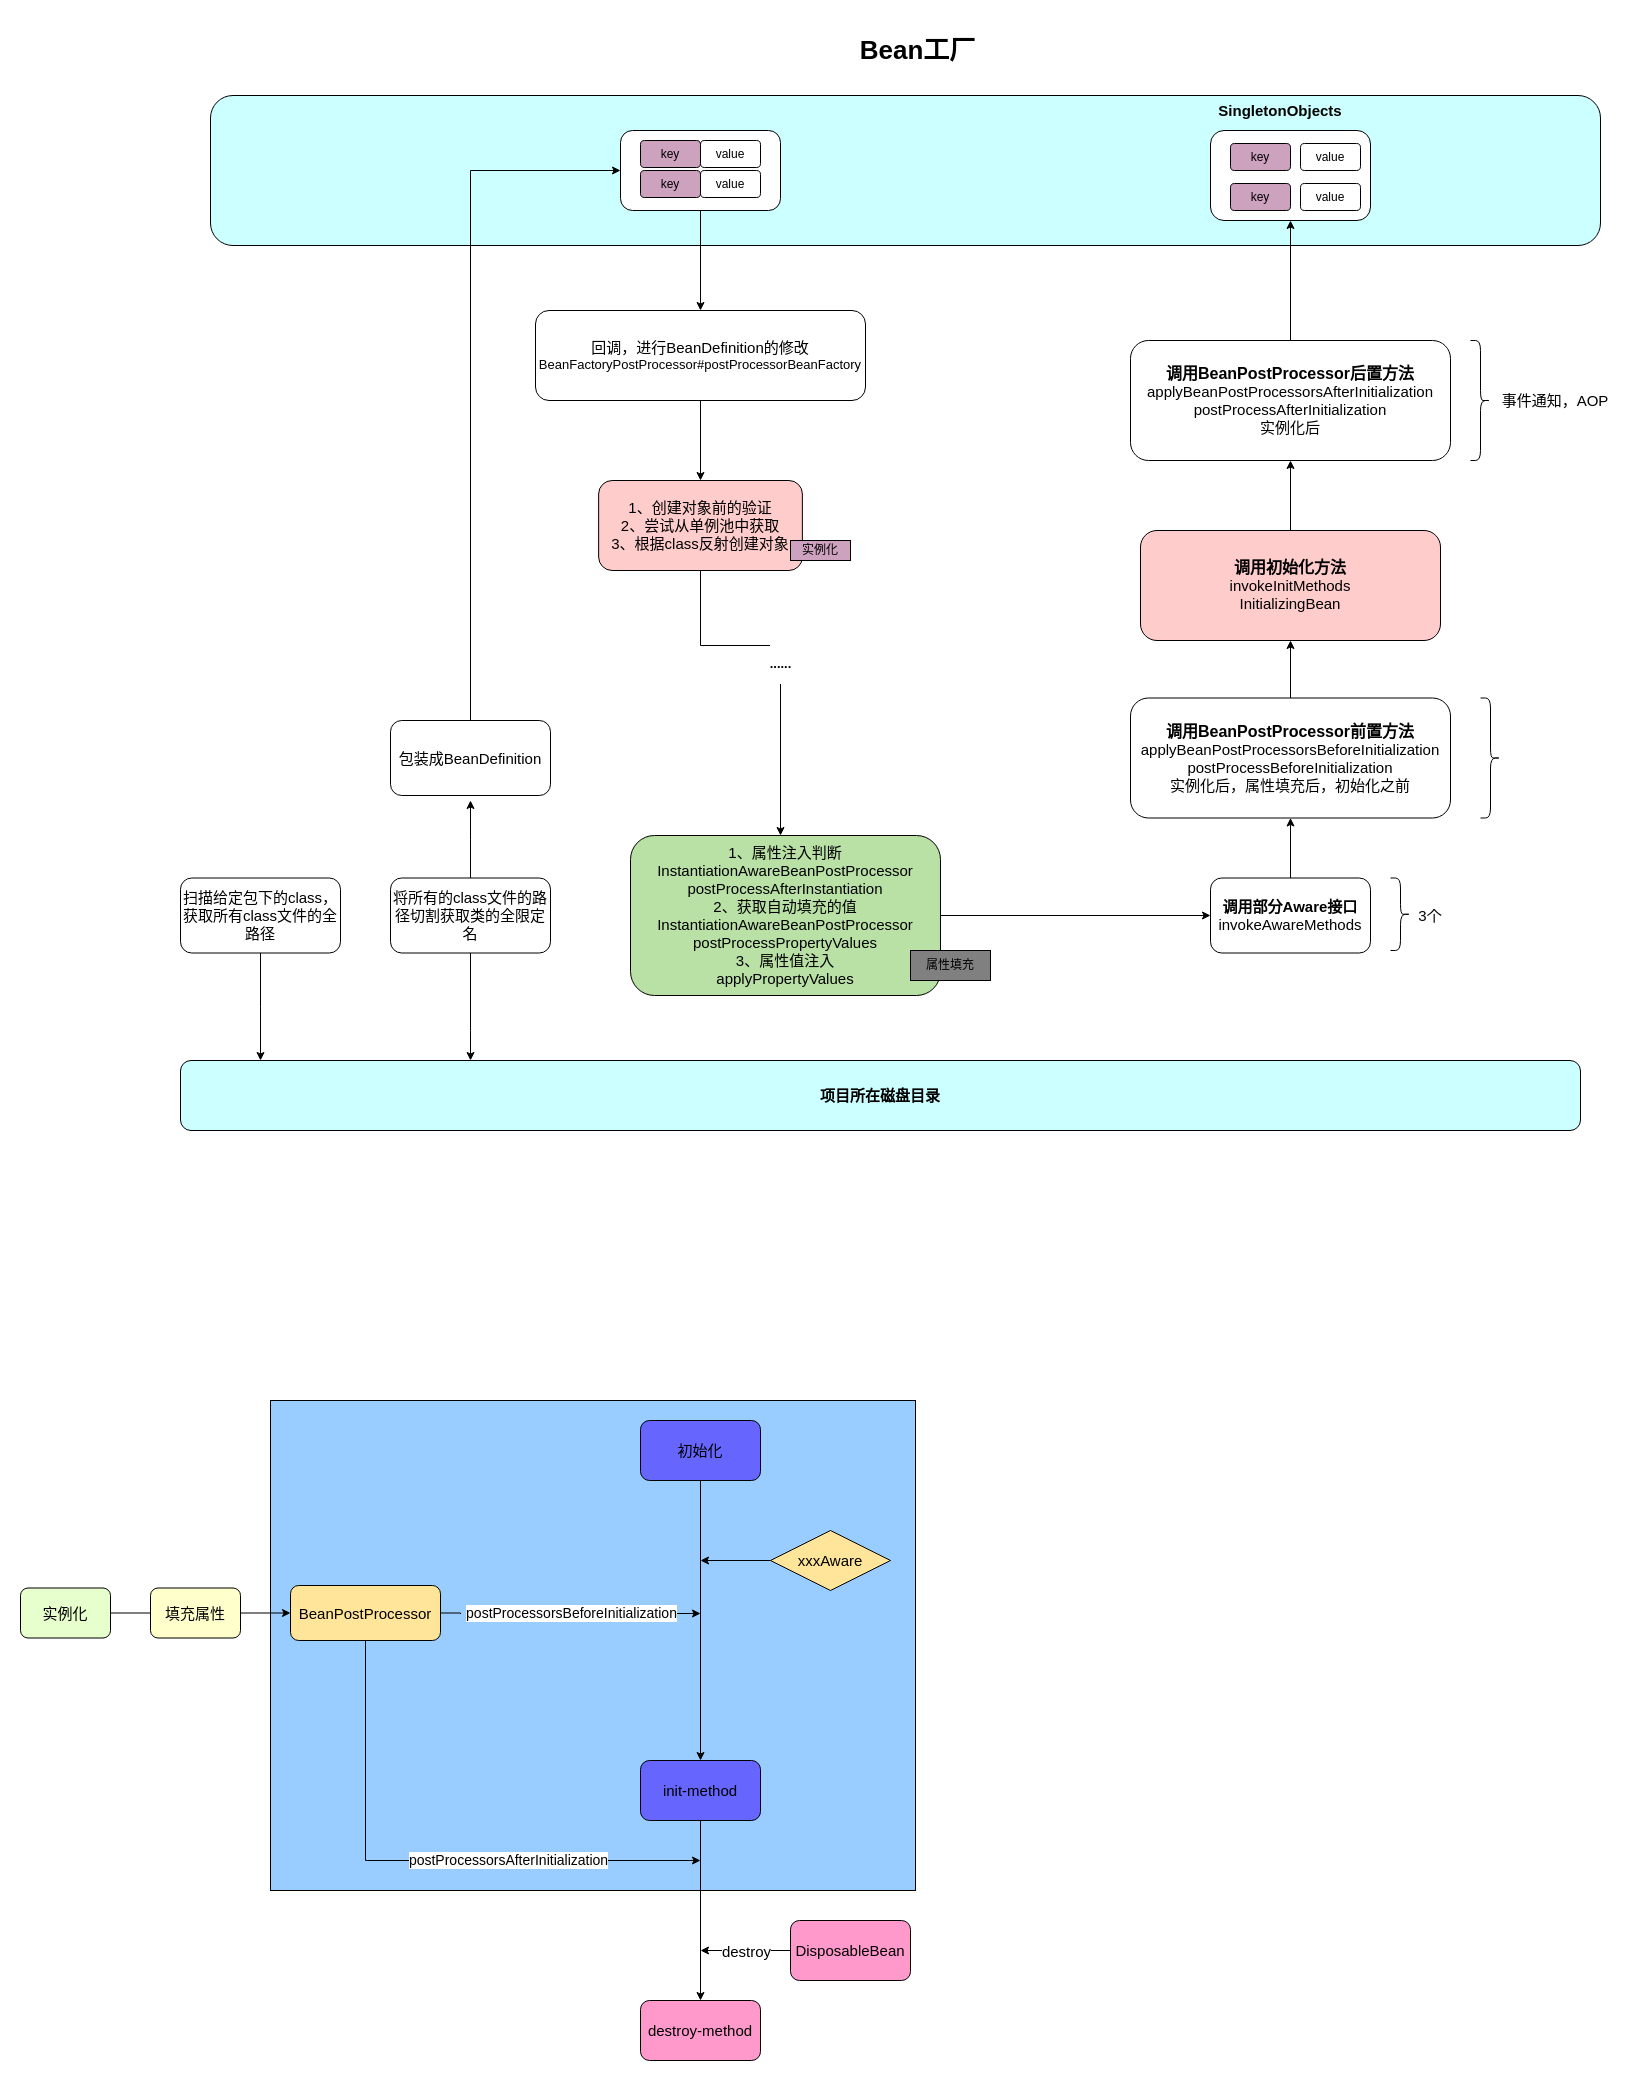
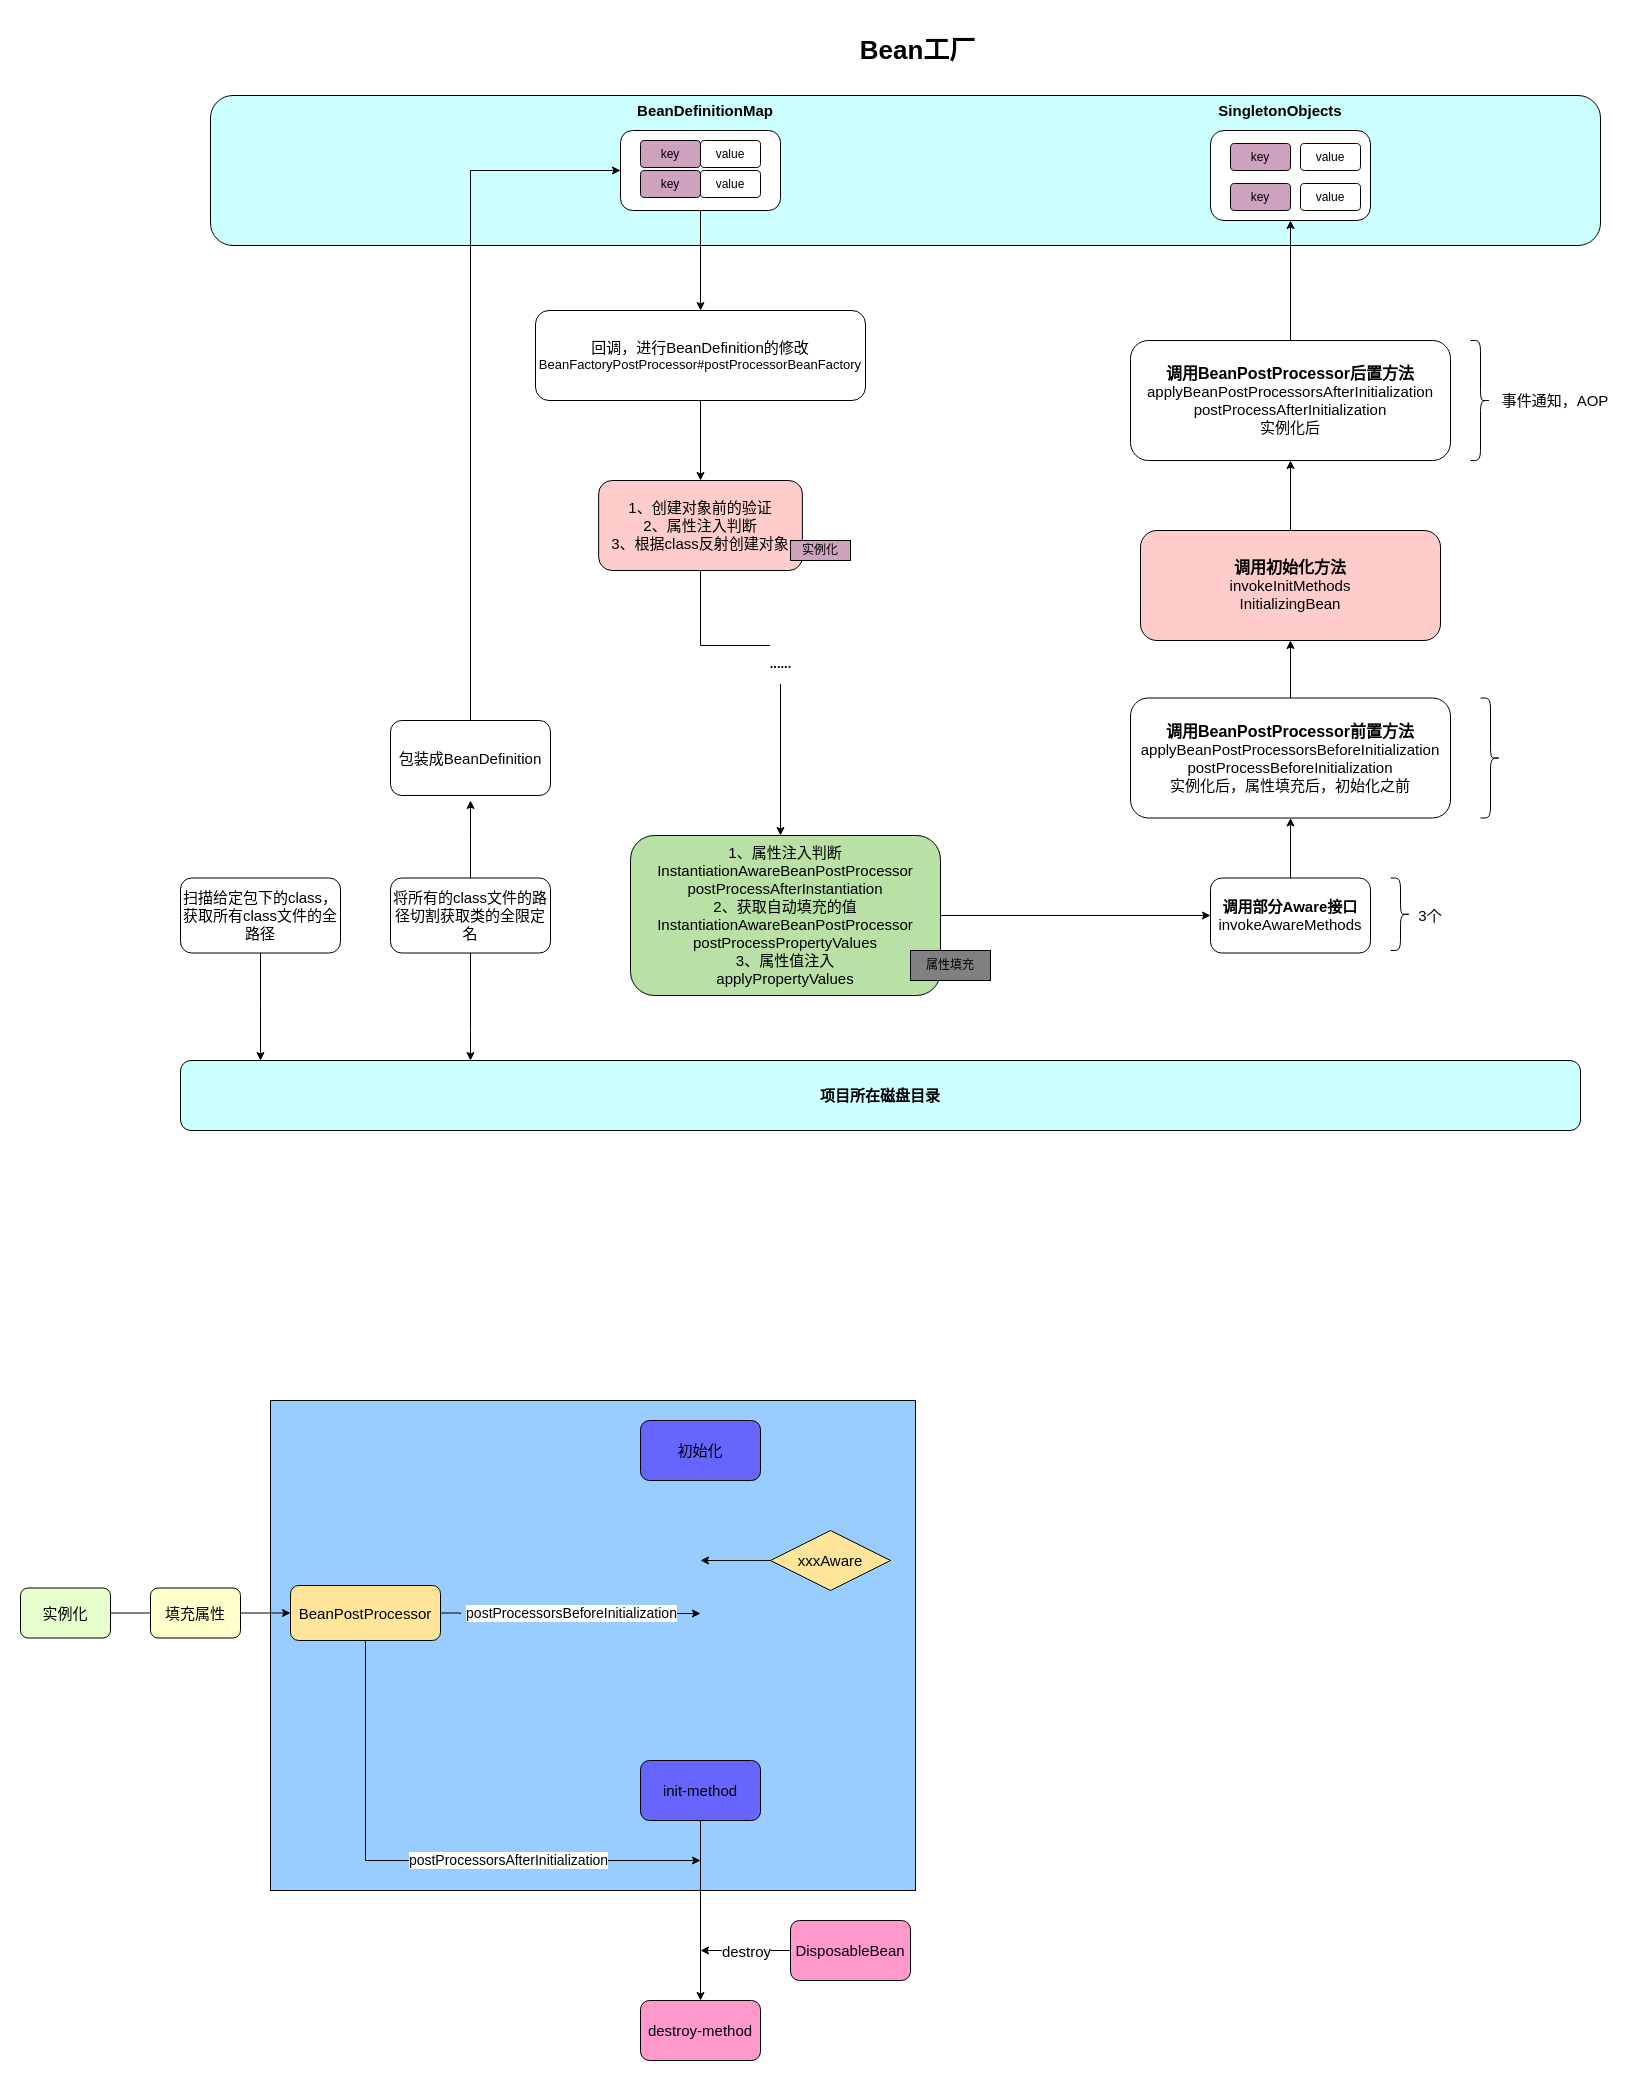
none -> (706, 111)
(701, 526) -> (701, 526)
(701, 1617) -> none
